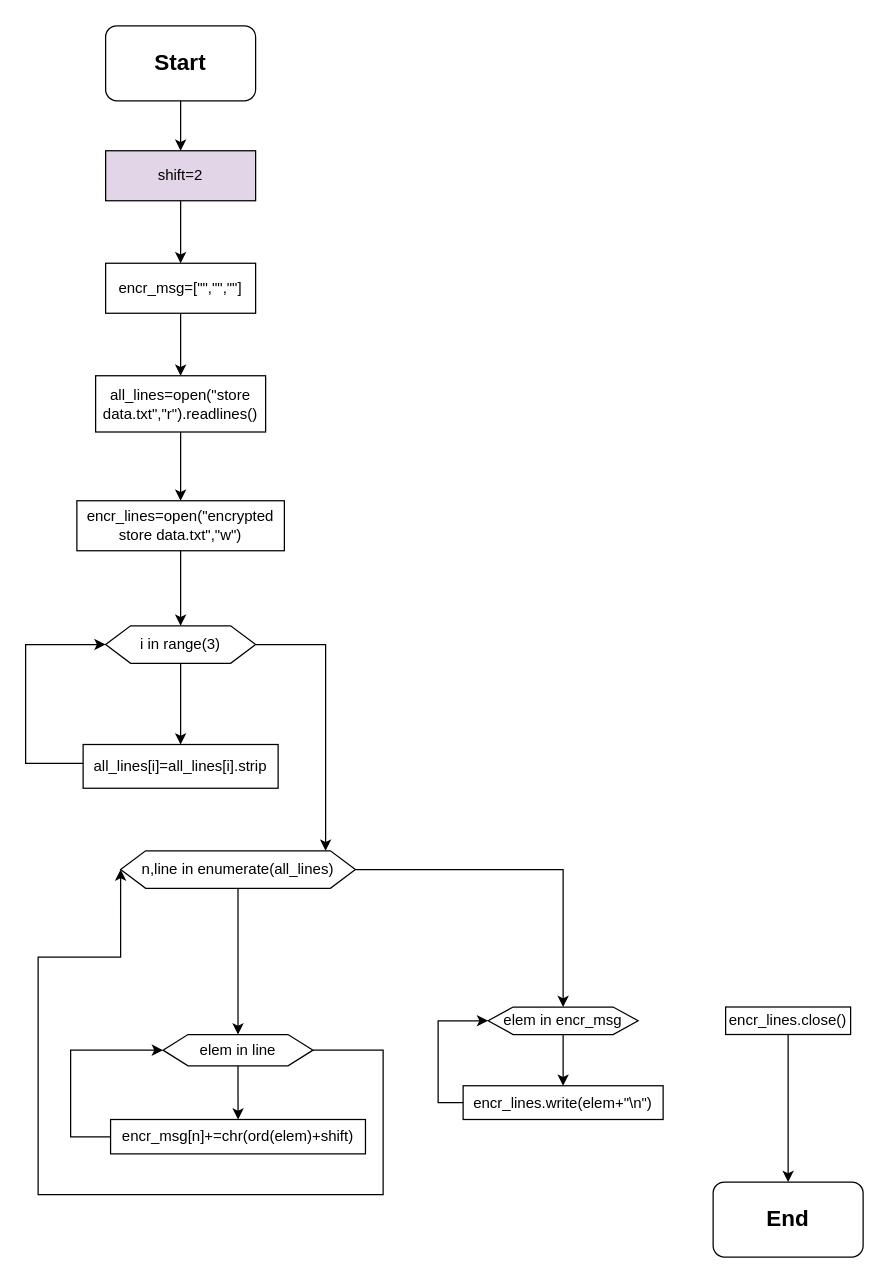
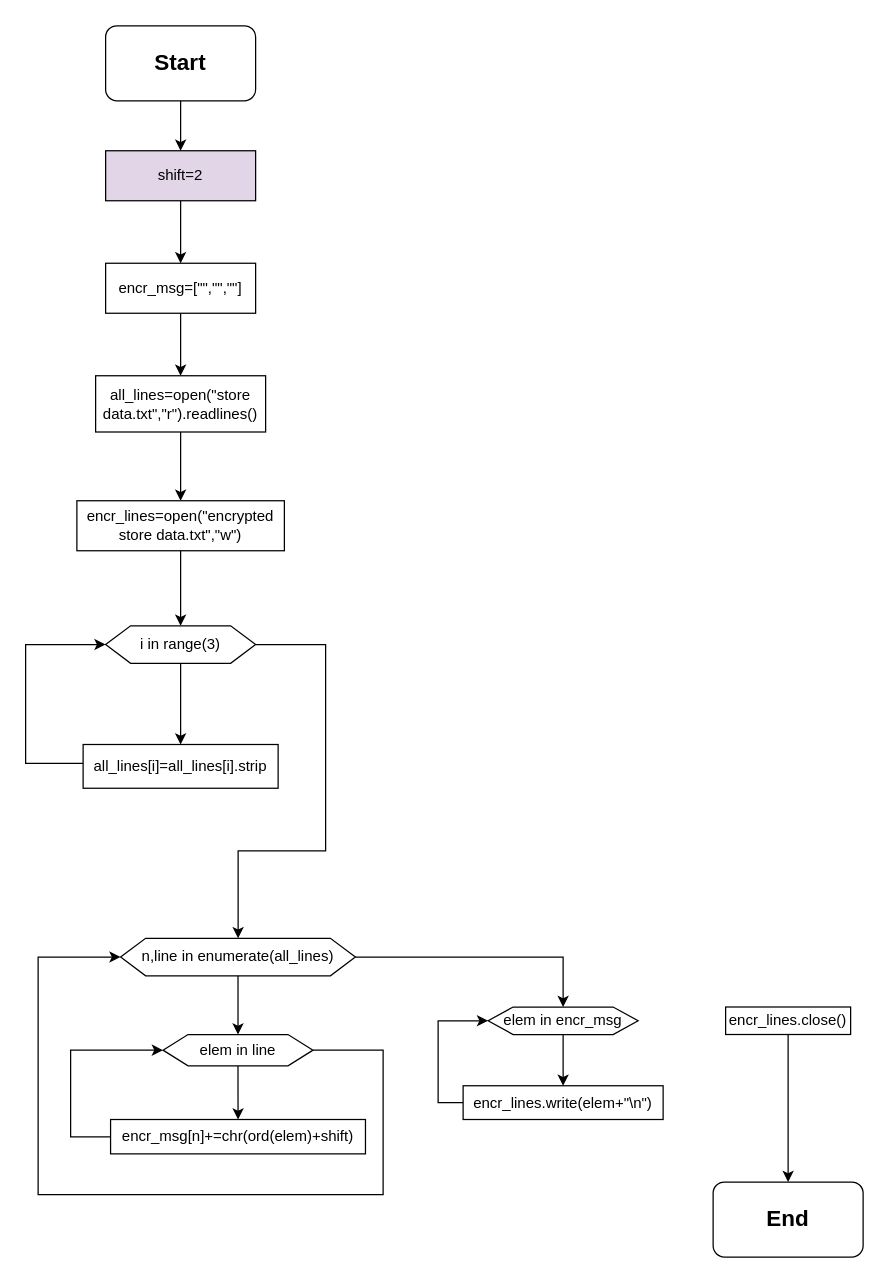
(238, 869) -> (238, 957)
